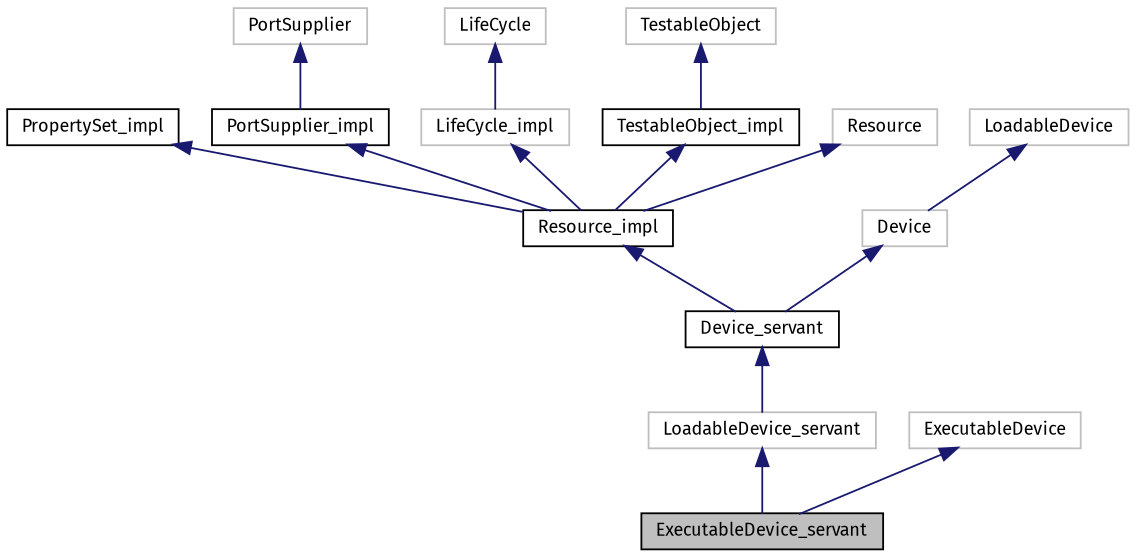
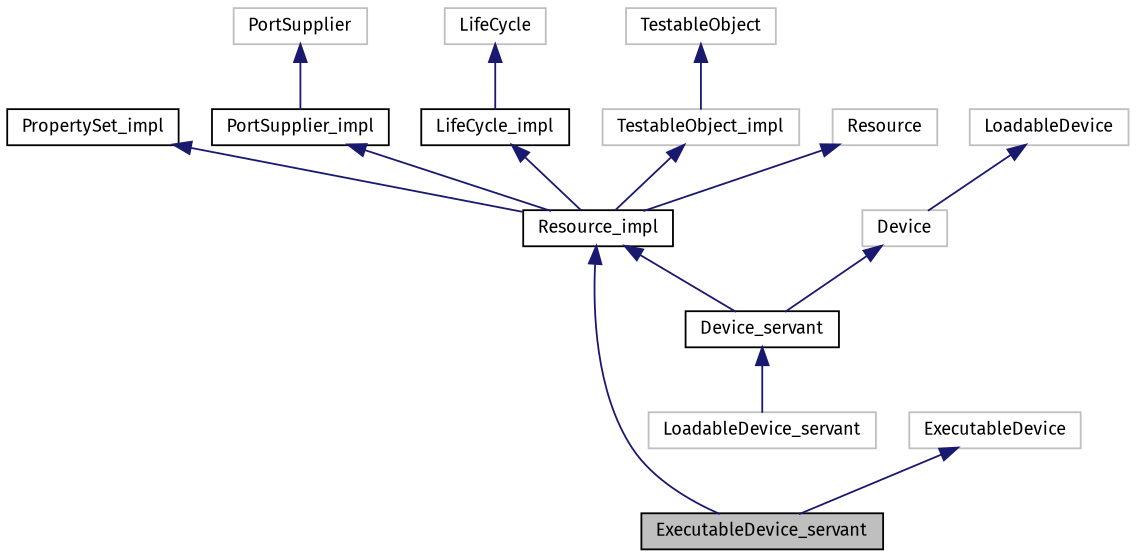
(495, 127) -> (495, 127)
(701, 127) -> (701, 127)
(762, 490) -> (615, 413)
